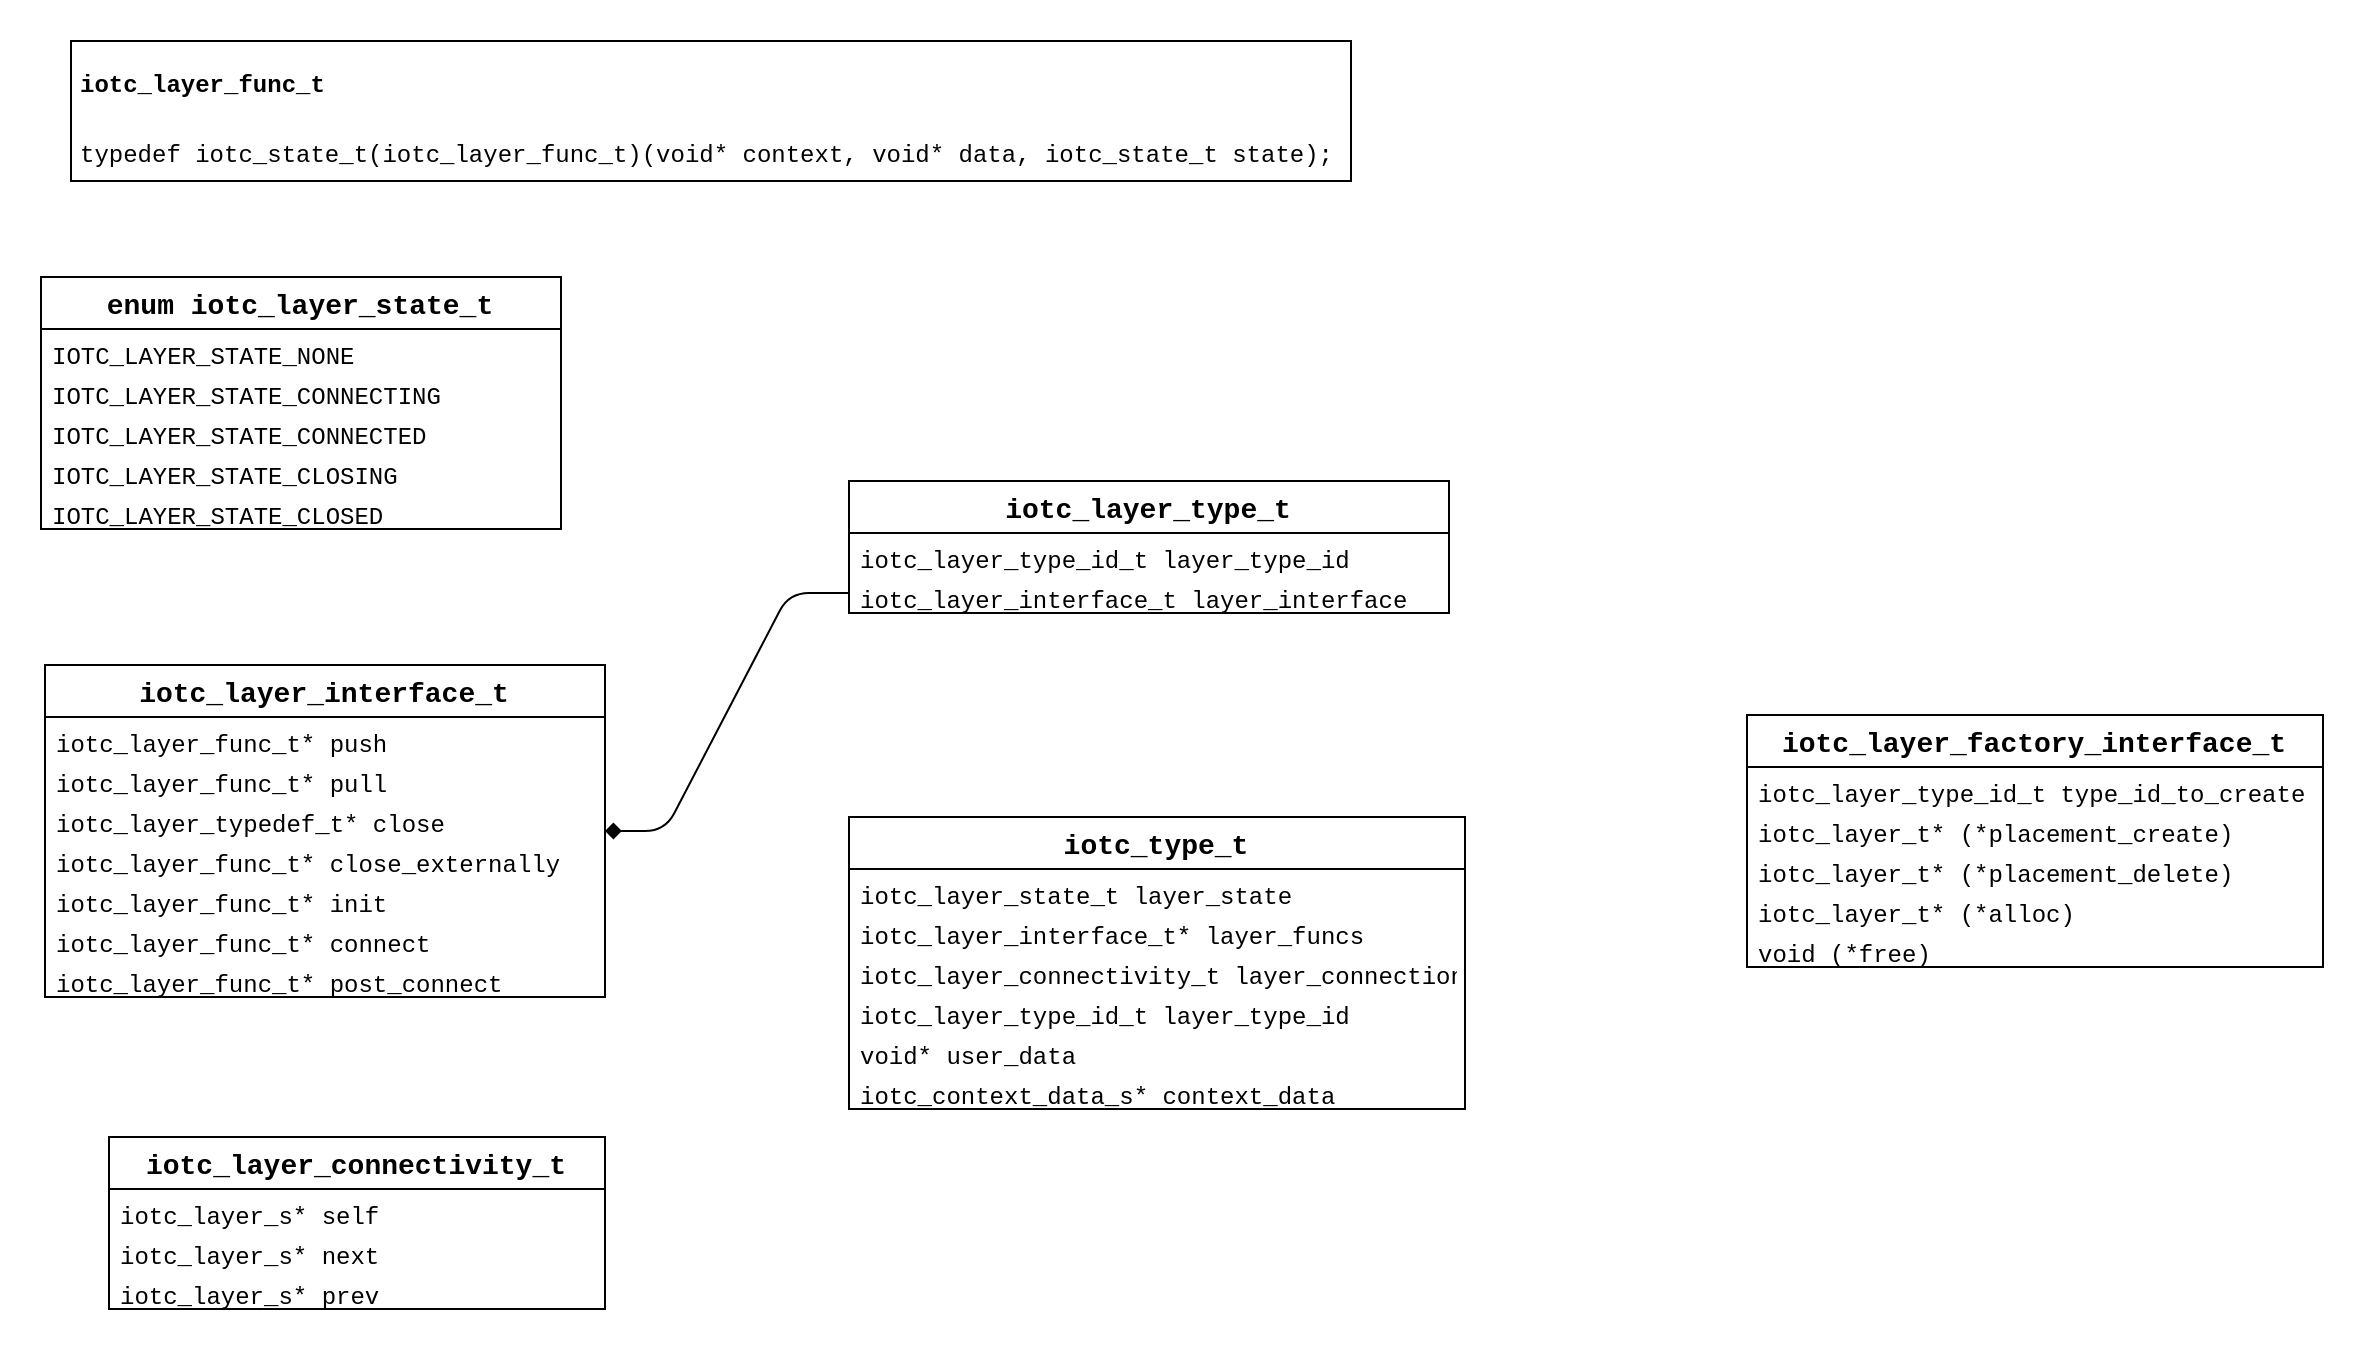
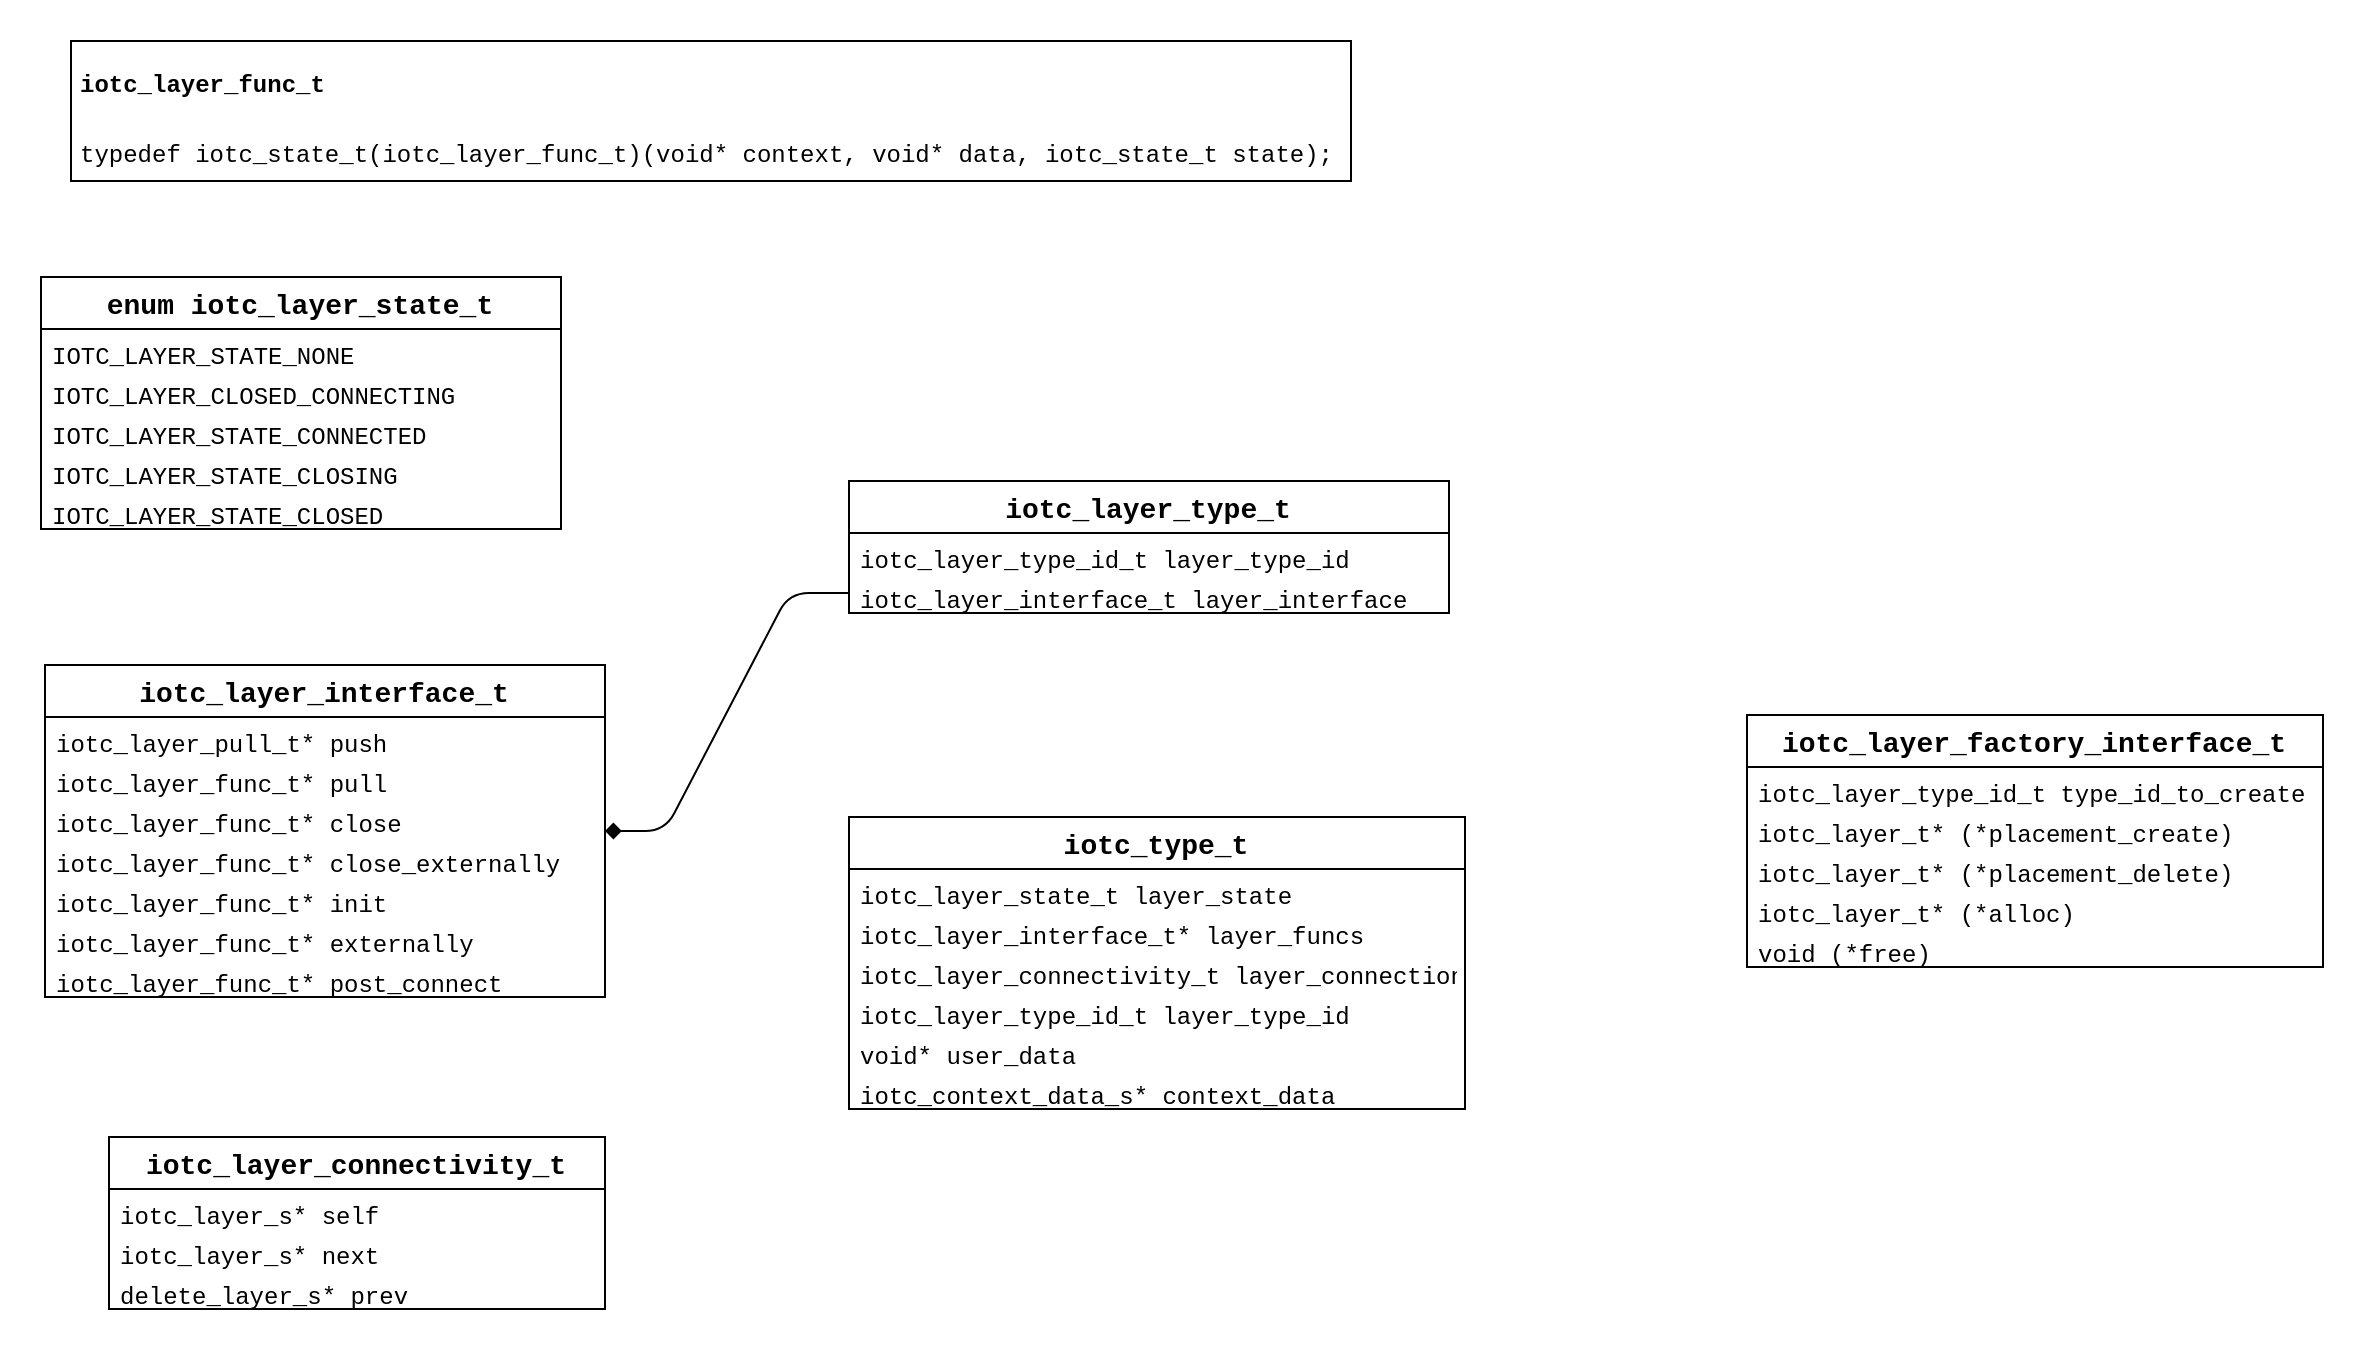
(233, 396) -> (240, 396)
(201, 744) -> (195, 744)
(225, 824) -> (205, 824)
(221, 944) -> (235, 944)
(232, 1296) -> (245, 1296)
